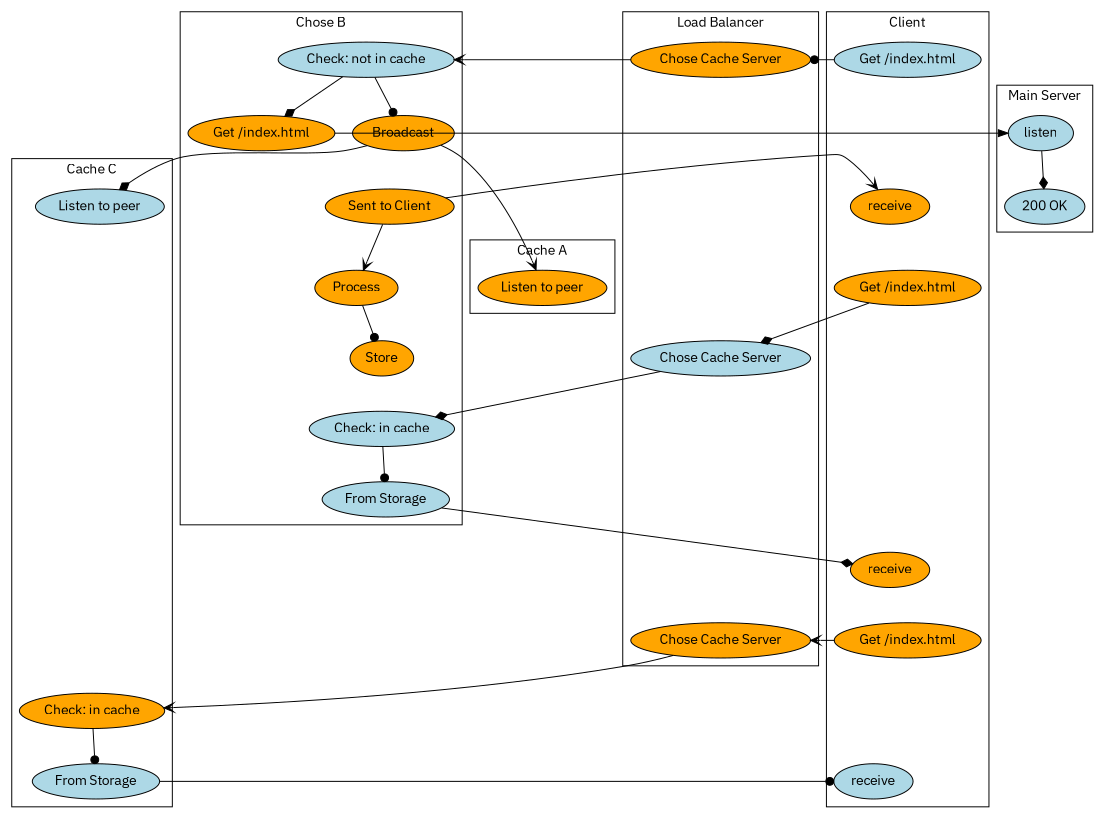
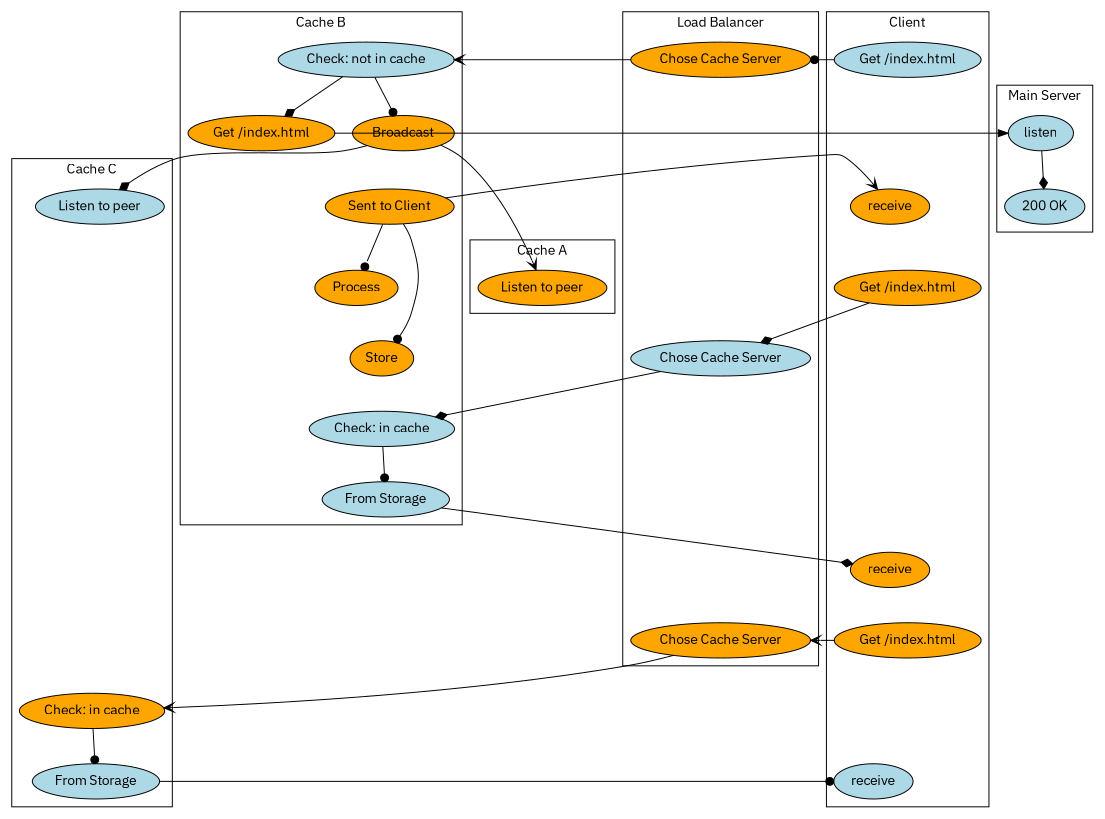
(321, 23) -> (321, 23)
(375, 243) -> (375, 243)
(368, 319) -> (418, 280)
